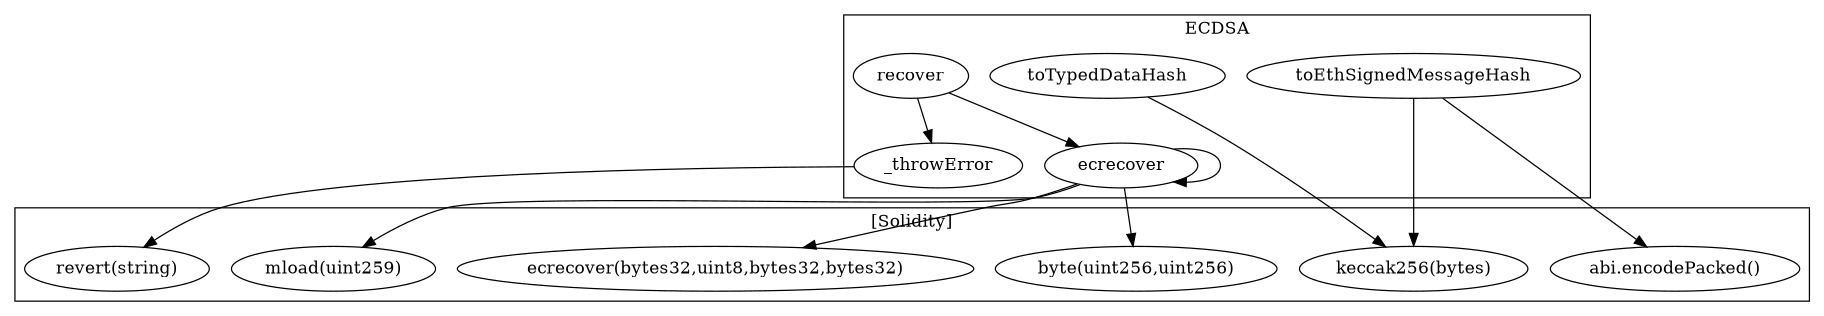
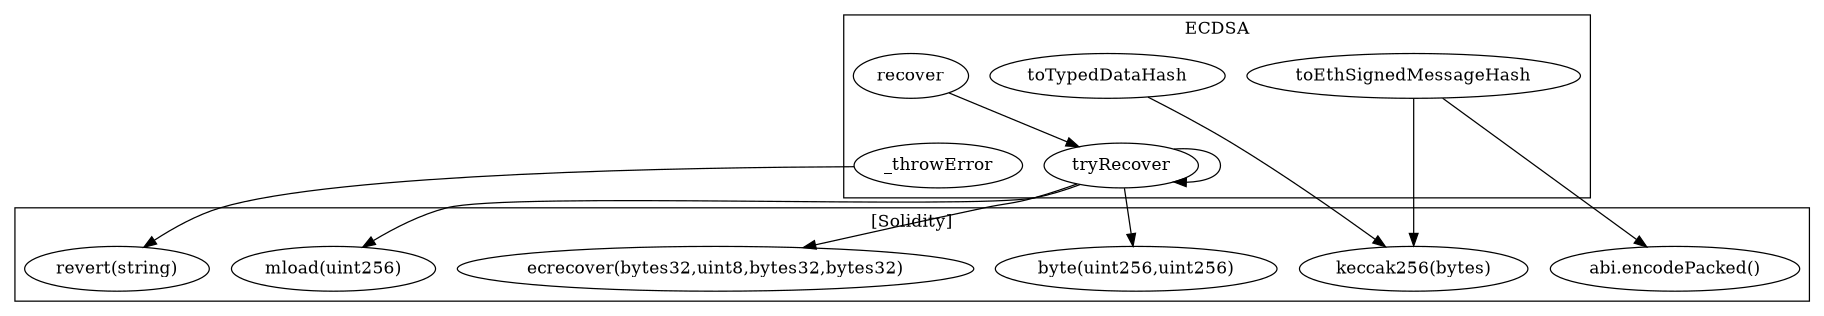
(923, 114) -> none
(1121, 166) -> (1121, 166)
(334, 269) -> (334, 269)
